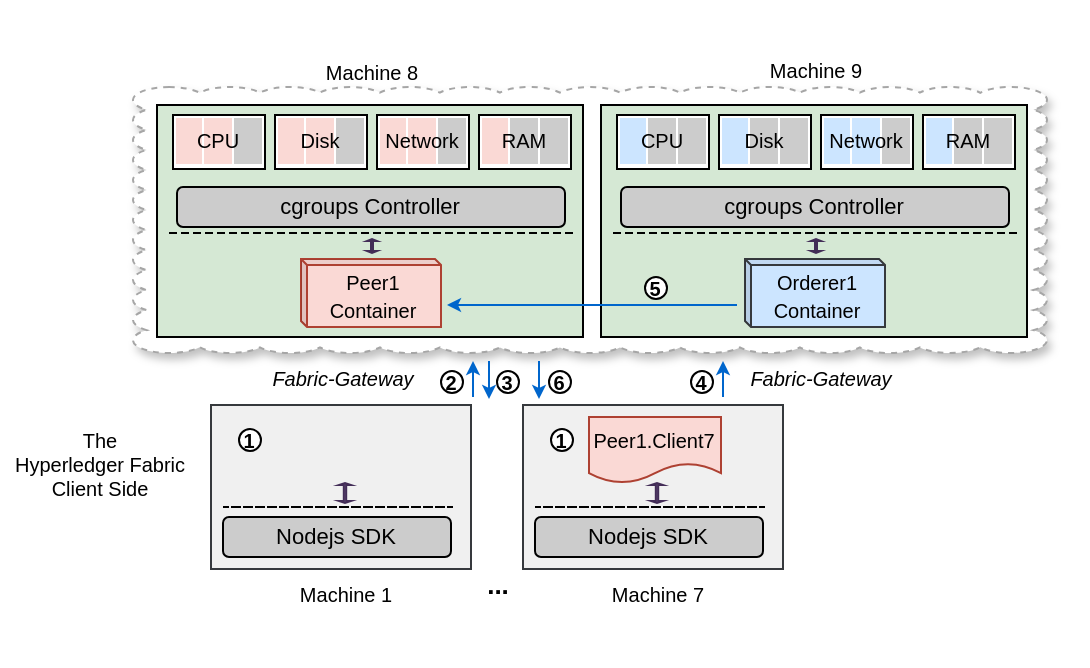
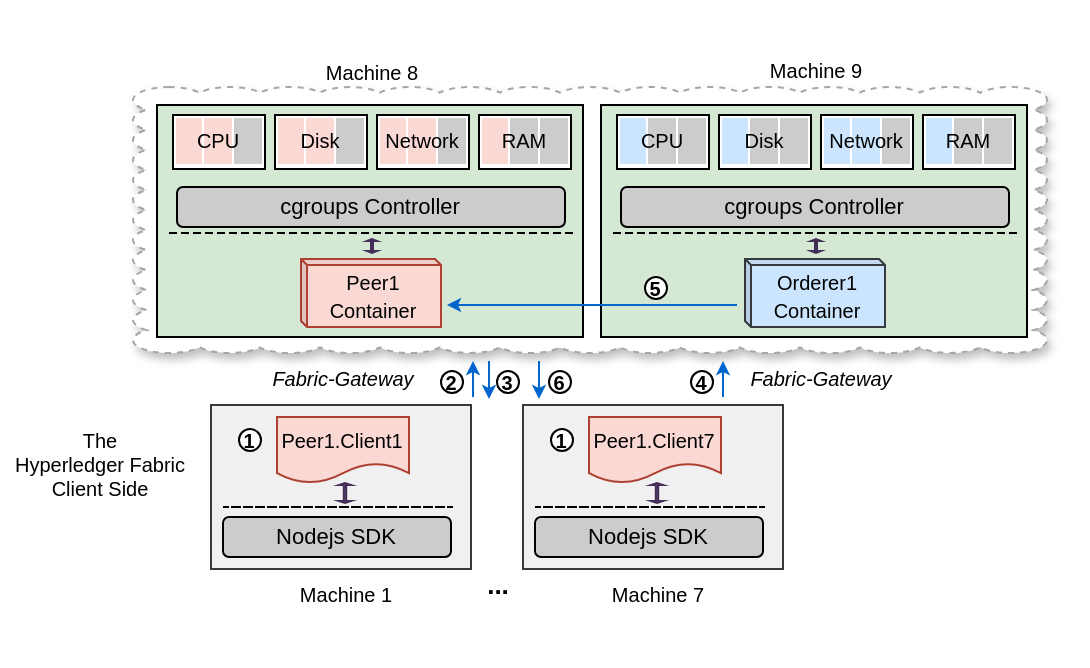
none -> (343, 450)
